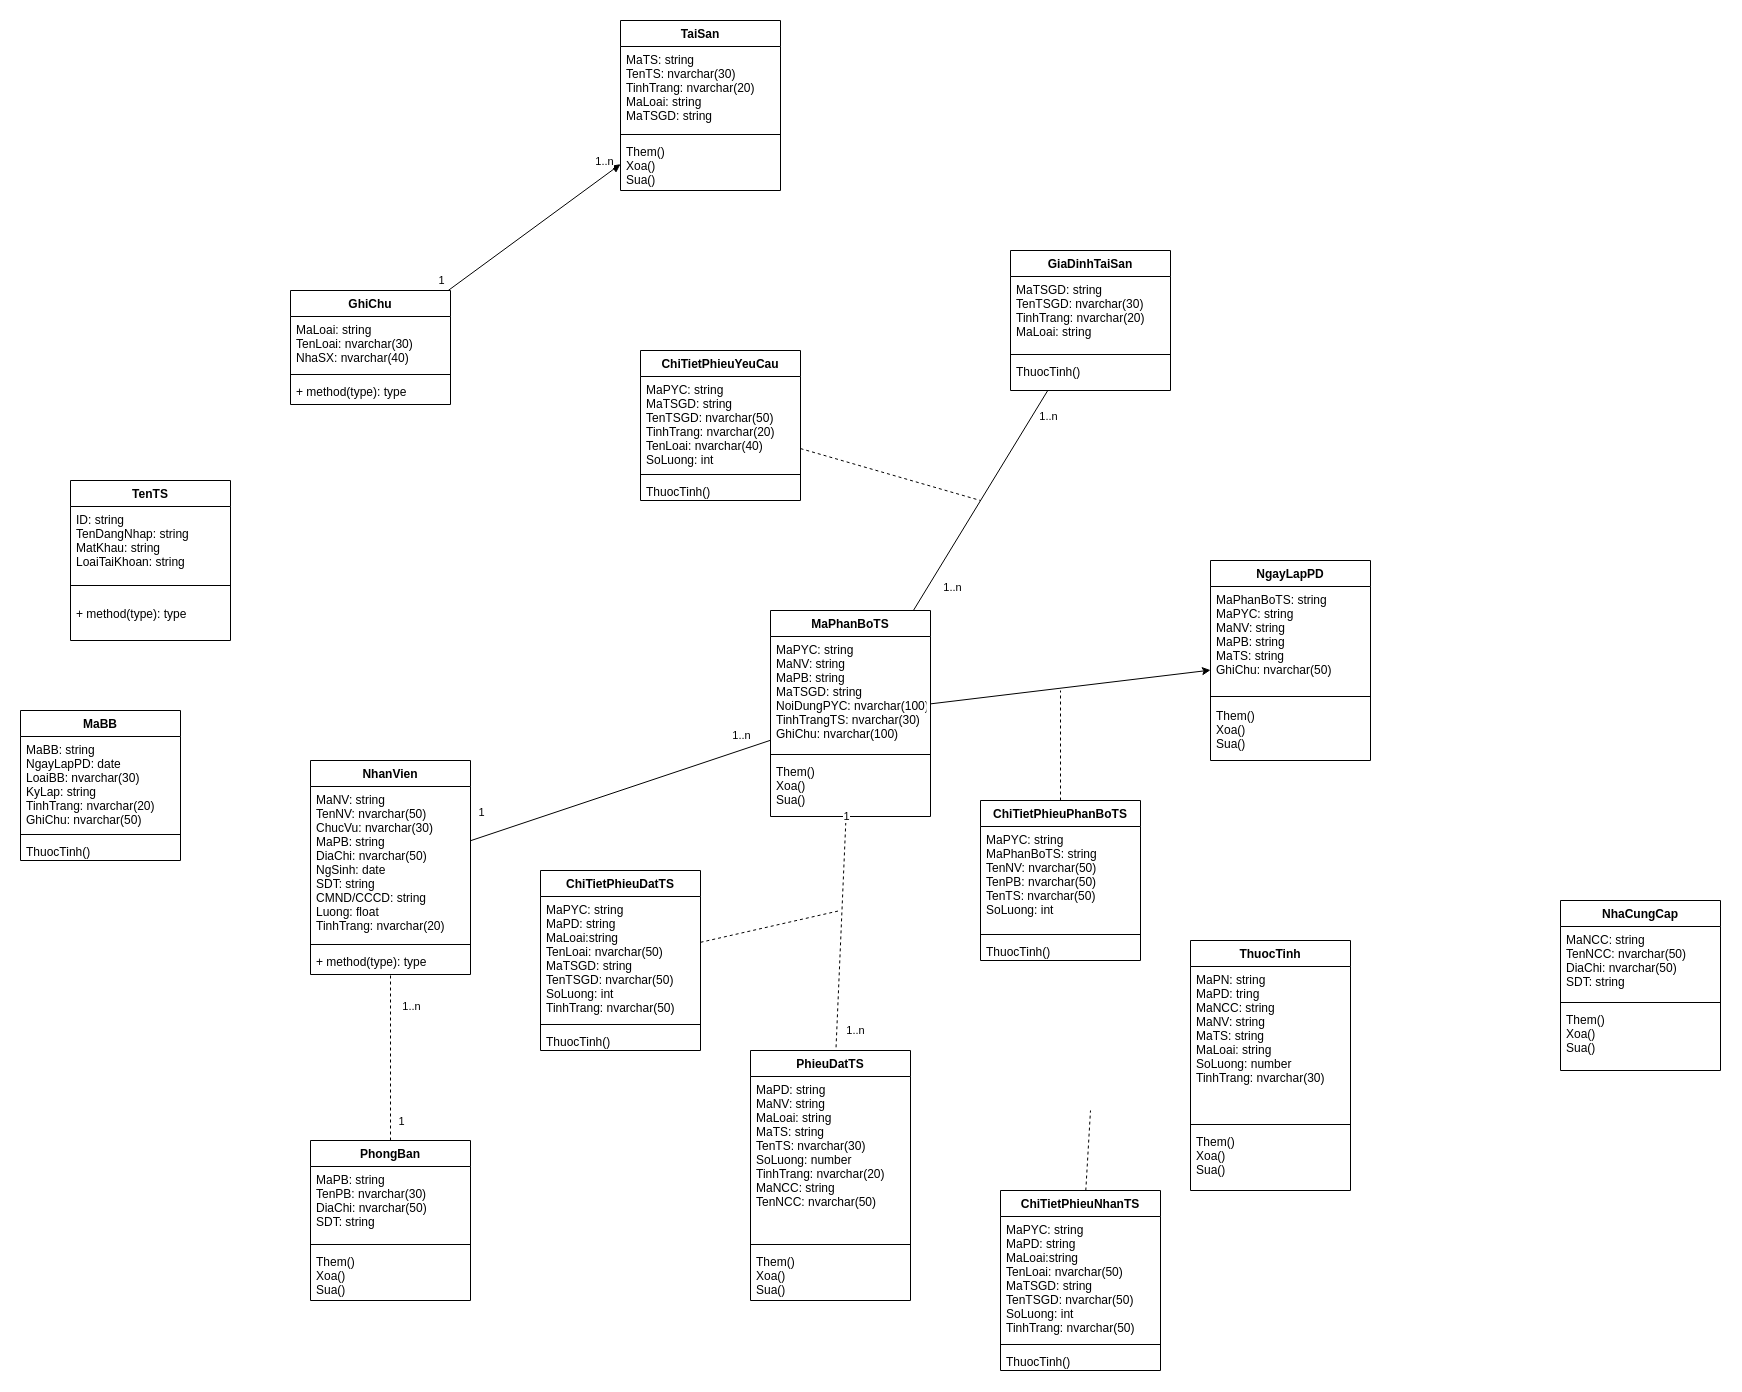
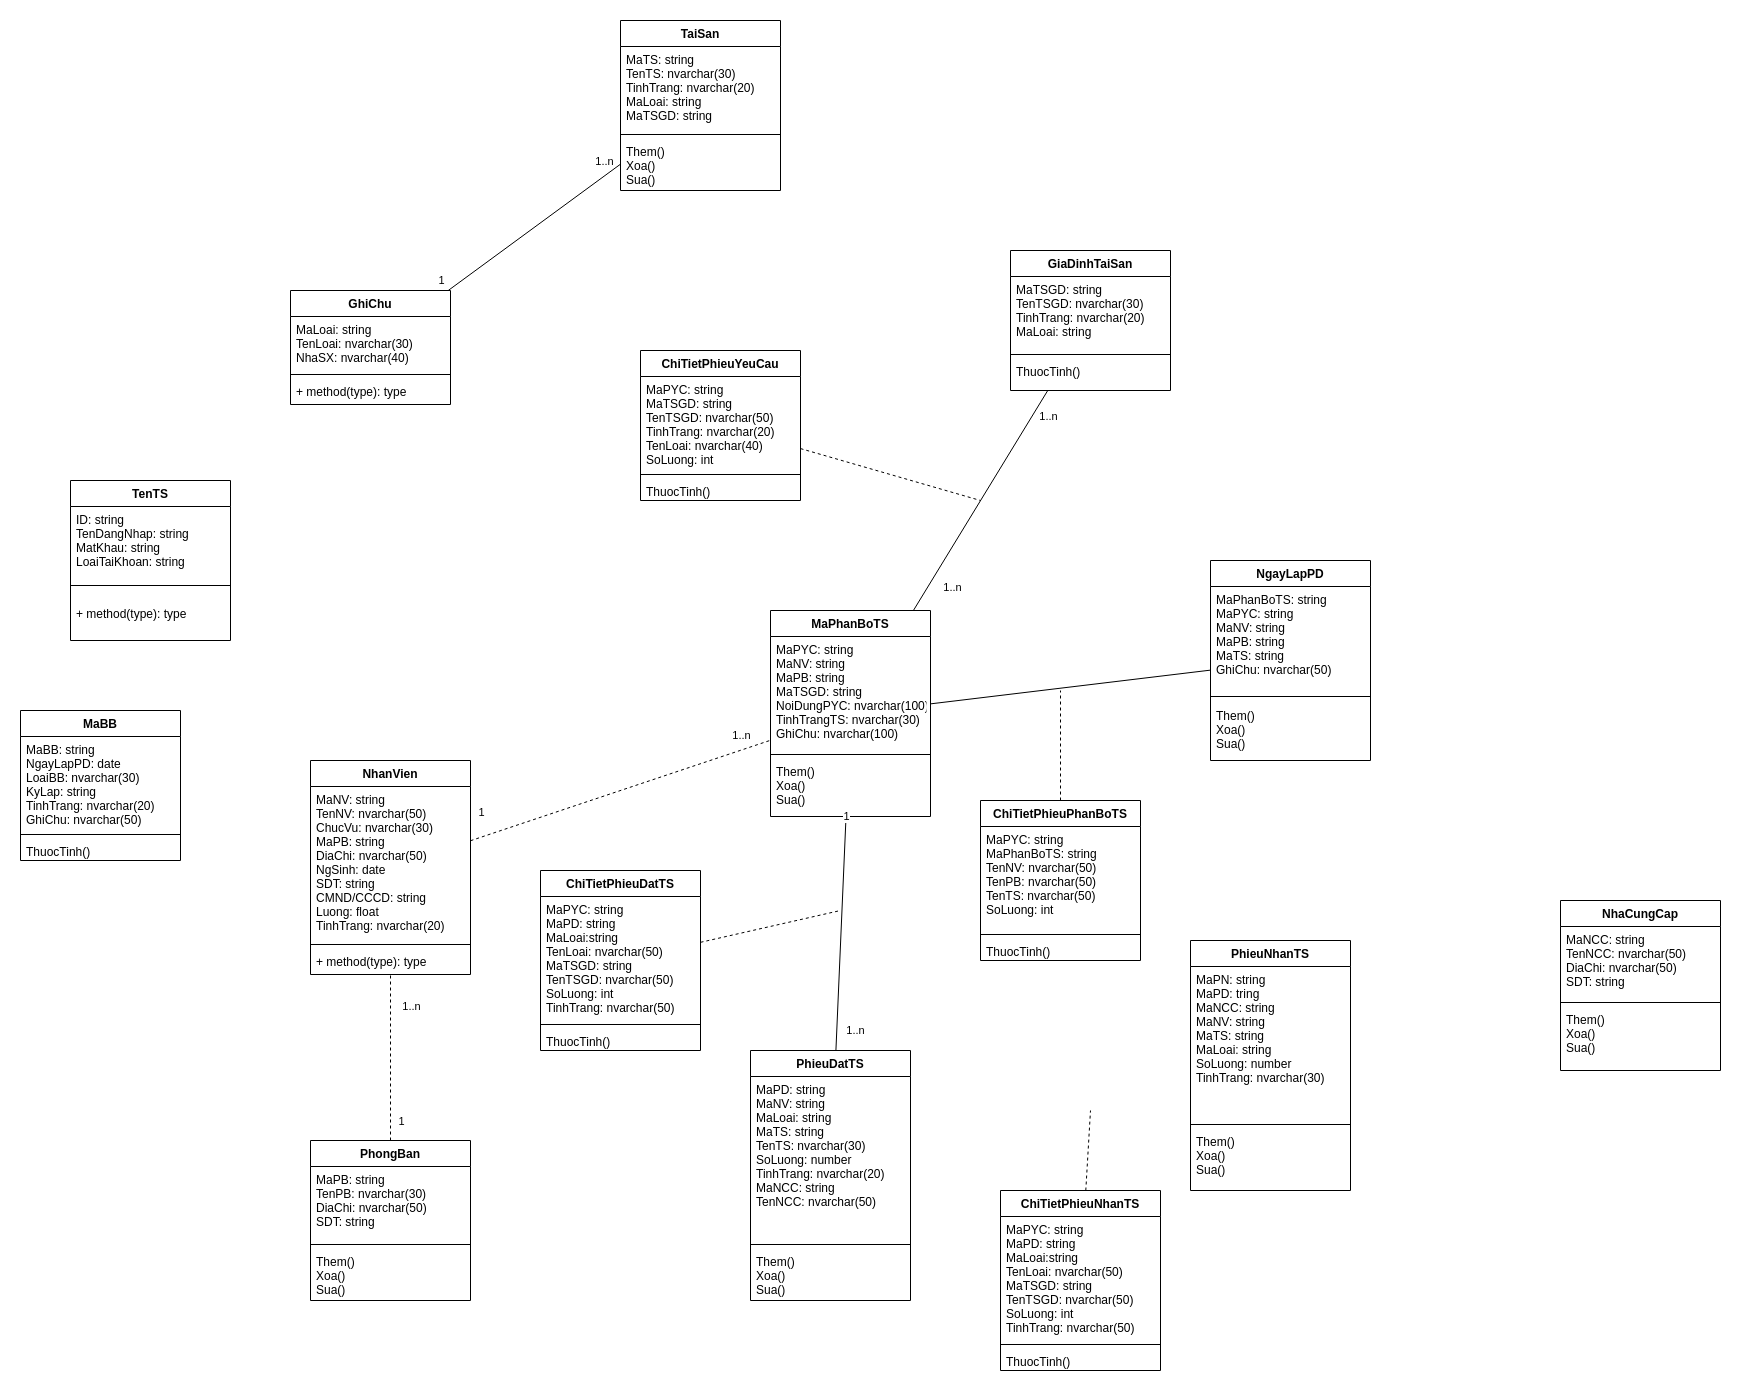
(612, 170) -> (615, 168)
(1202, 671) -> (1204, 671)
(620, 791) -> (620, 791)
(841, 937) -> (841, 937)
(1270, 954) -> (1270, 954)
